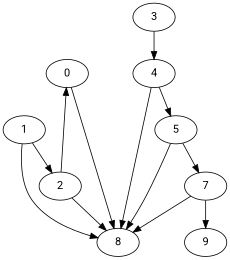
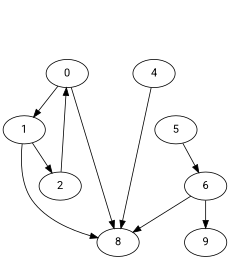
(154, 17) -> none
(164, 98) -> none
none -> (48, 99)
(152, 184) -> none
(206, 186) -> (206, 186)
(86, 212) -> none
